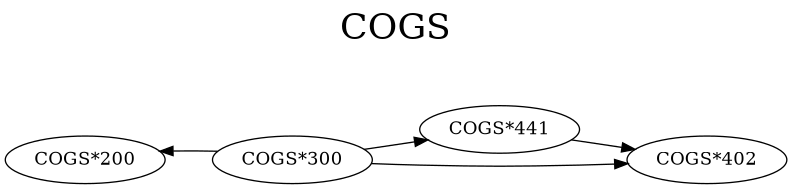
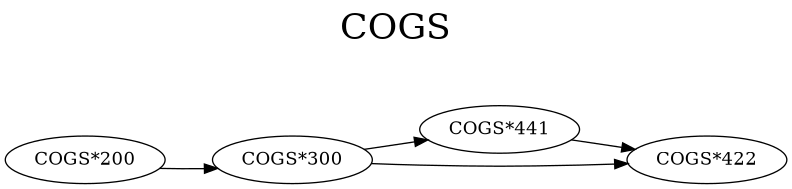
(195, 151) -> (182, 169)
(707, 160) -> (707, 160)
